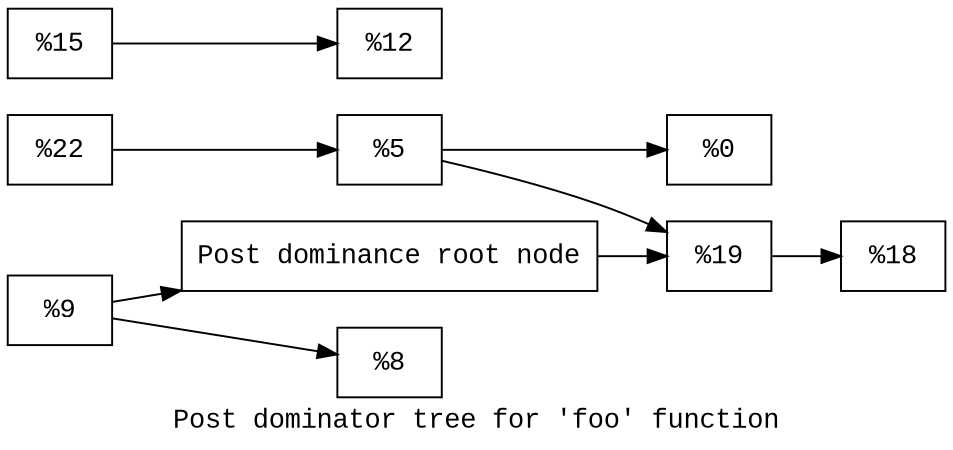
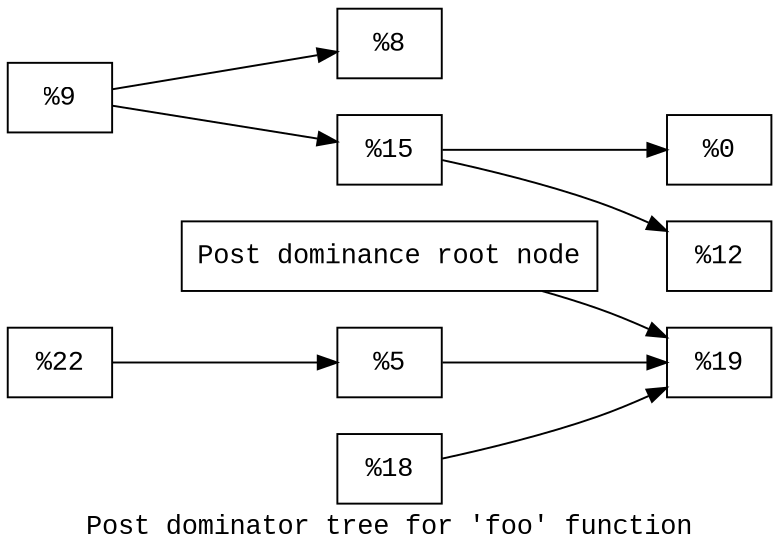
(545, 150) -> (545, 150)
(797, 256) -> (547, 432)
(137, 298) -> (215, 122)
